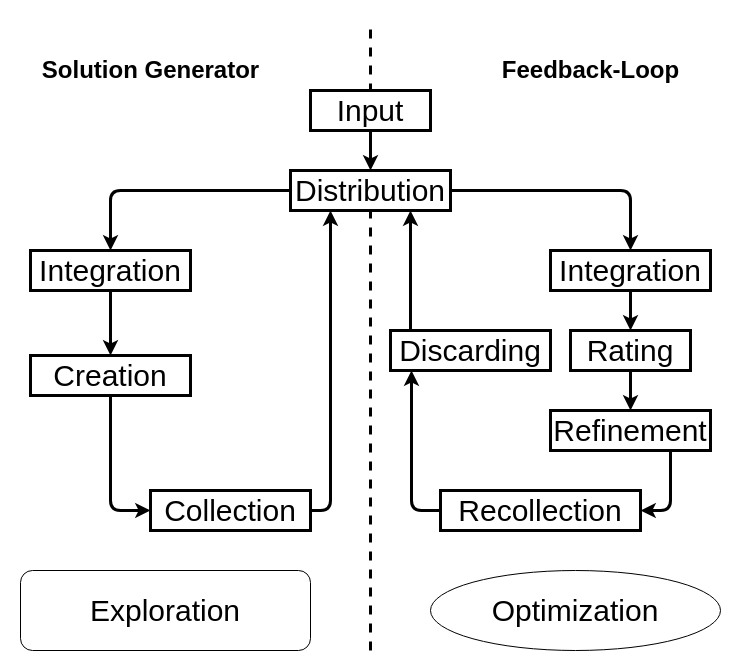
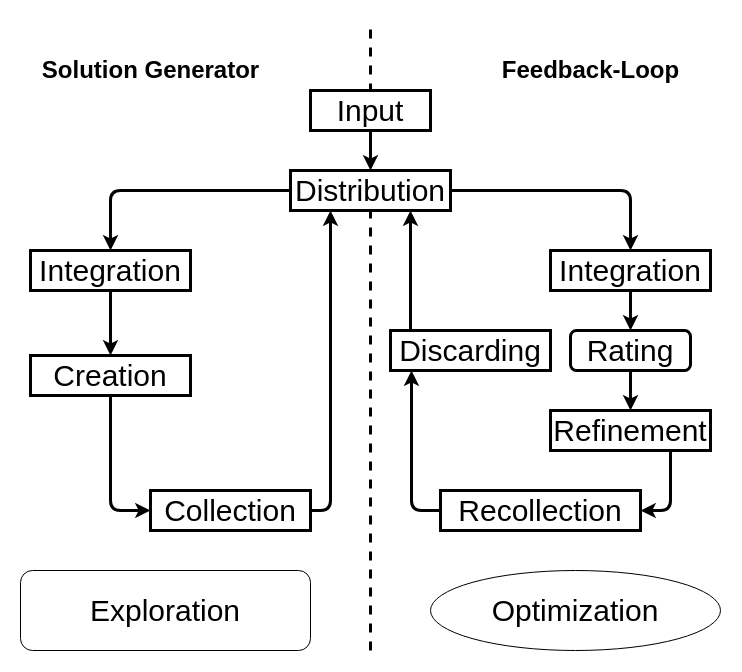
(631, 351) -> (631, 351)
